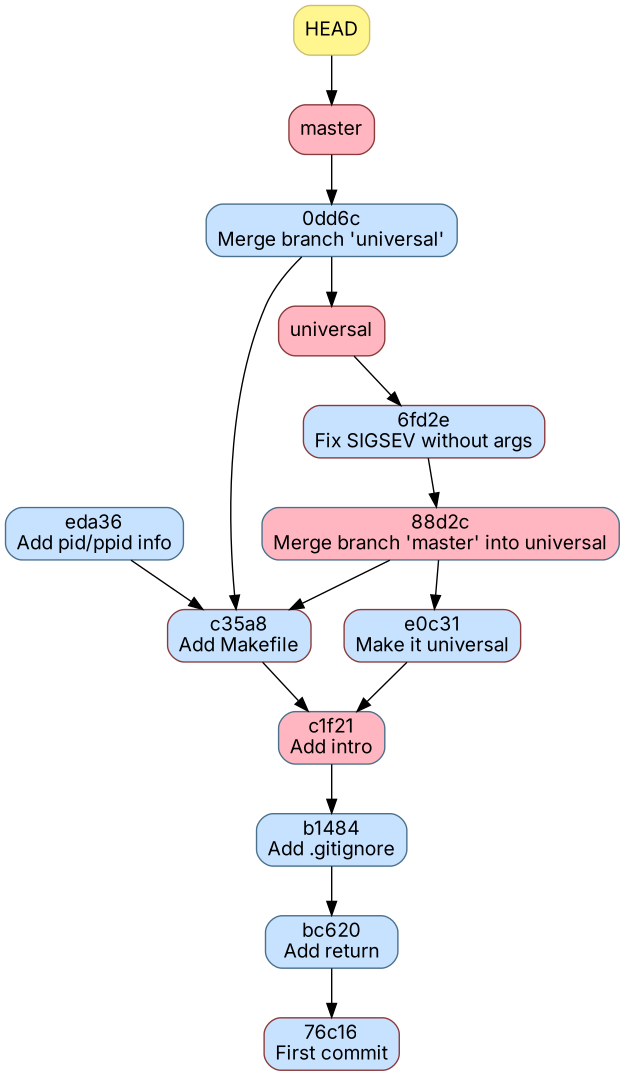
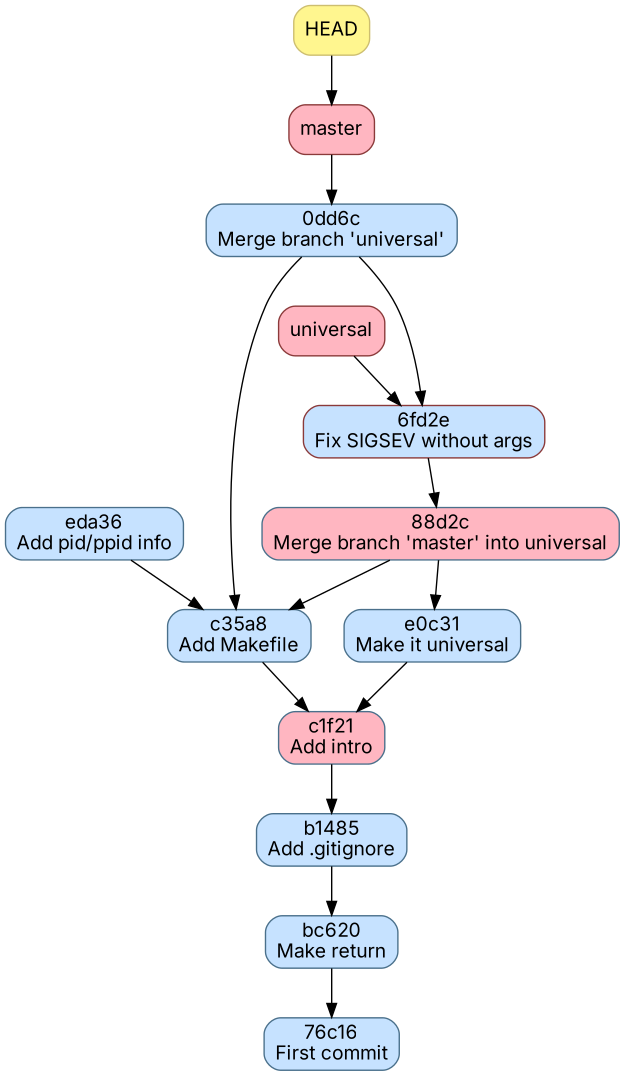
(332, 274) -> (402, 318)
(239, 636) -> (239, 636)
(432, 636) -> (432, 636)
(332, 840) -> (332, 840)
(332, 942) -> (332, 942)
(332, 1044) -> (332, 1044)
